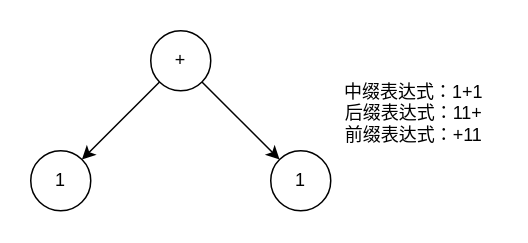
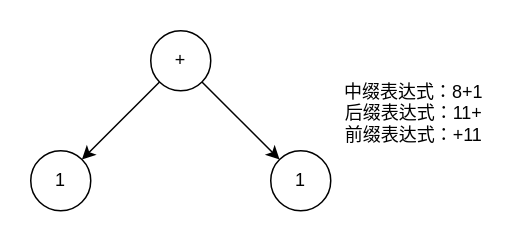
(414, 113) -> (414, 113)
